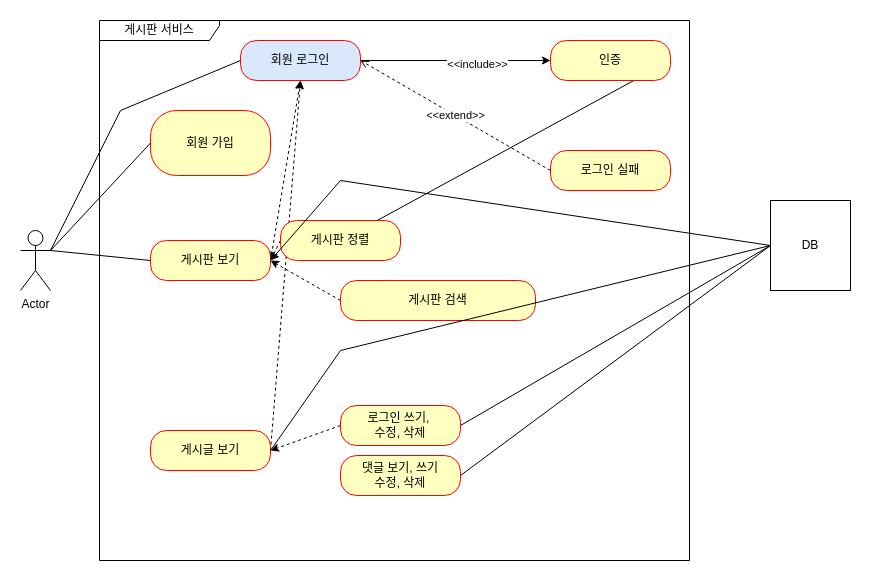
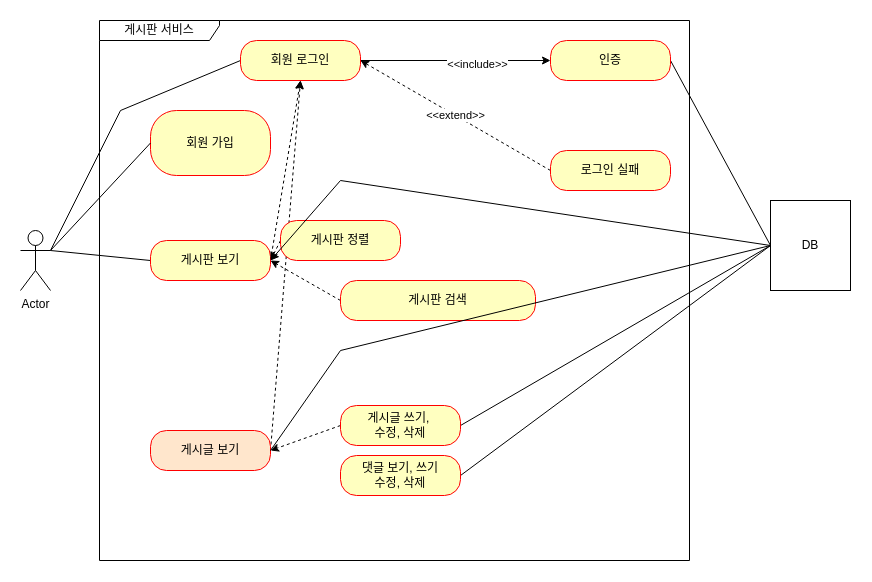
(301, 61) -> (301, 61)
(365, 63) -> (367, 64)
(506, 150) -> (730, 171)
(401, 426) -> (401, 426)
(211, 451) -> (211, 451)
